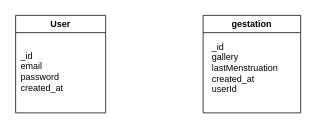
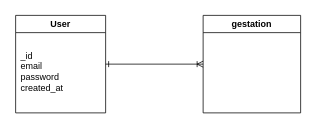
none -> (154, 64)
(248, 68) -> none
